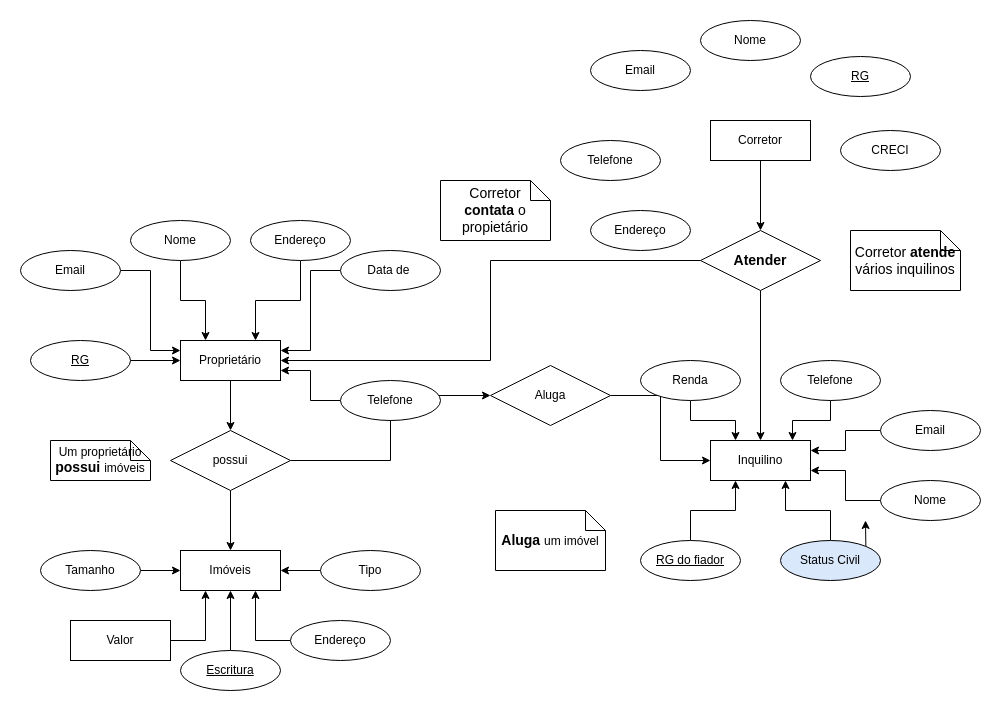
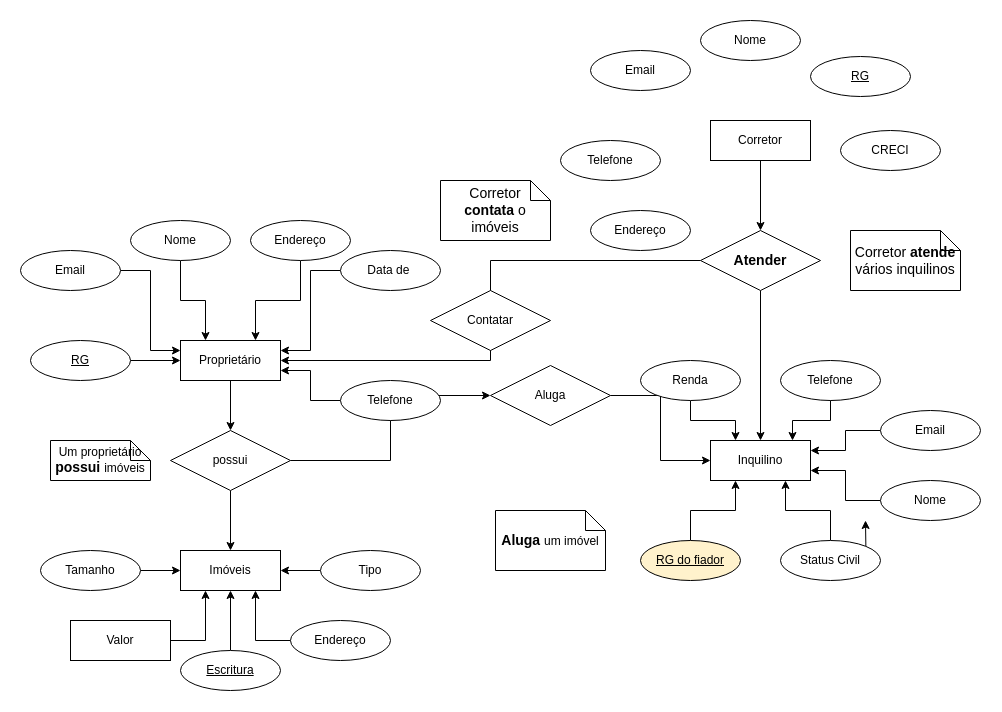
(496, 211) -> (496, 211)
none -> (491, 321)
(691, 561) -> (691, 561)
(831, 561) -> (831, 561)
